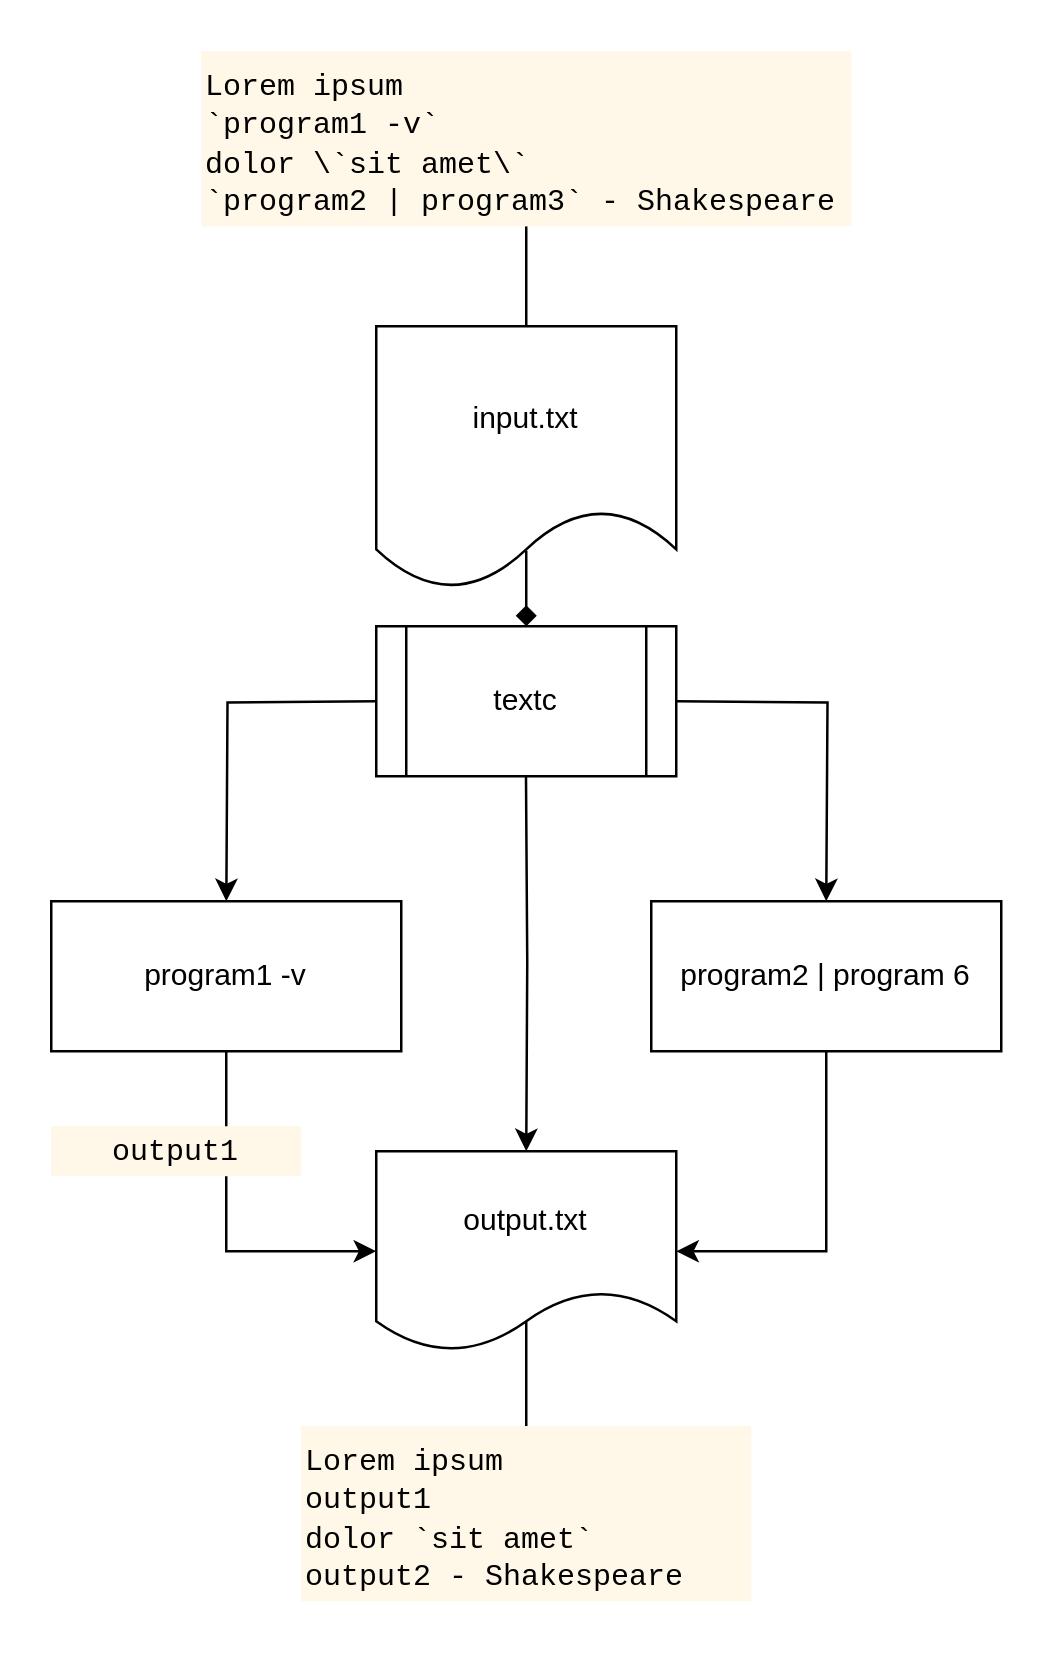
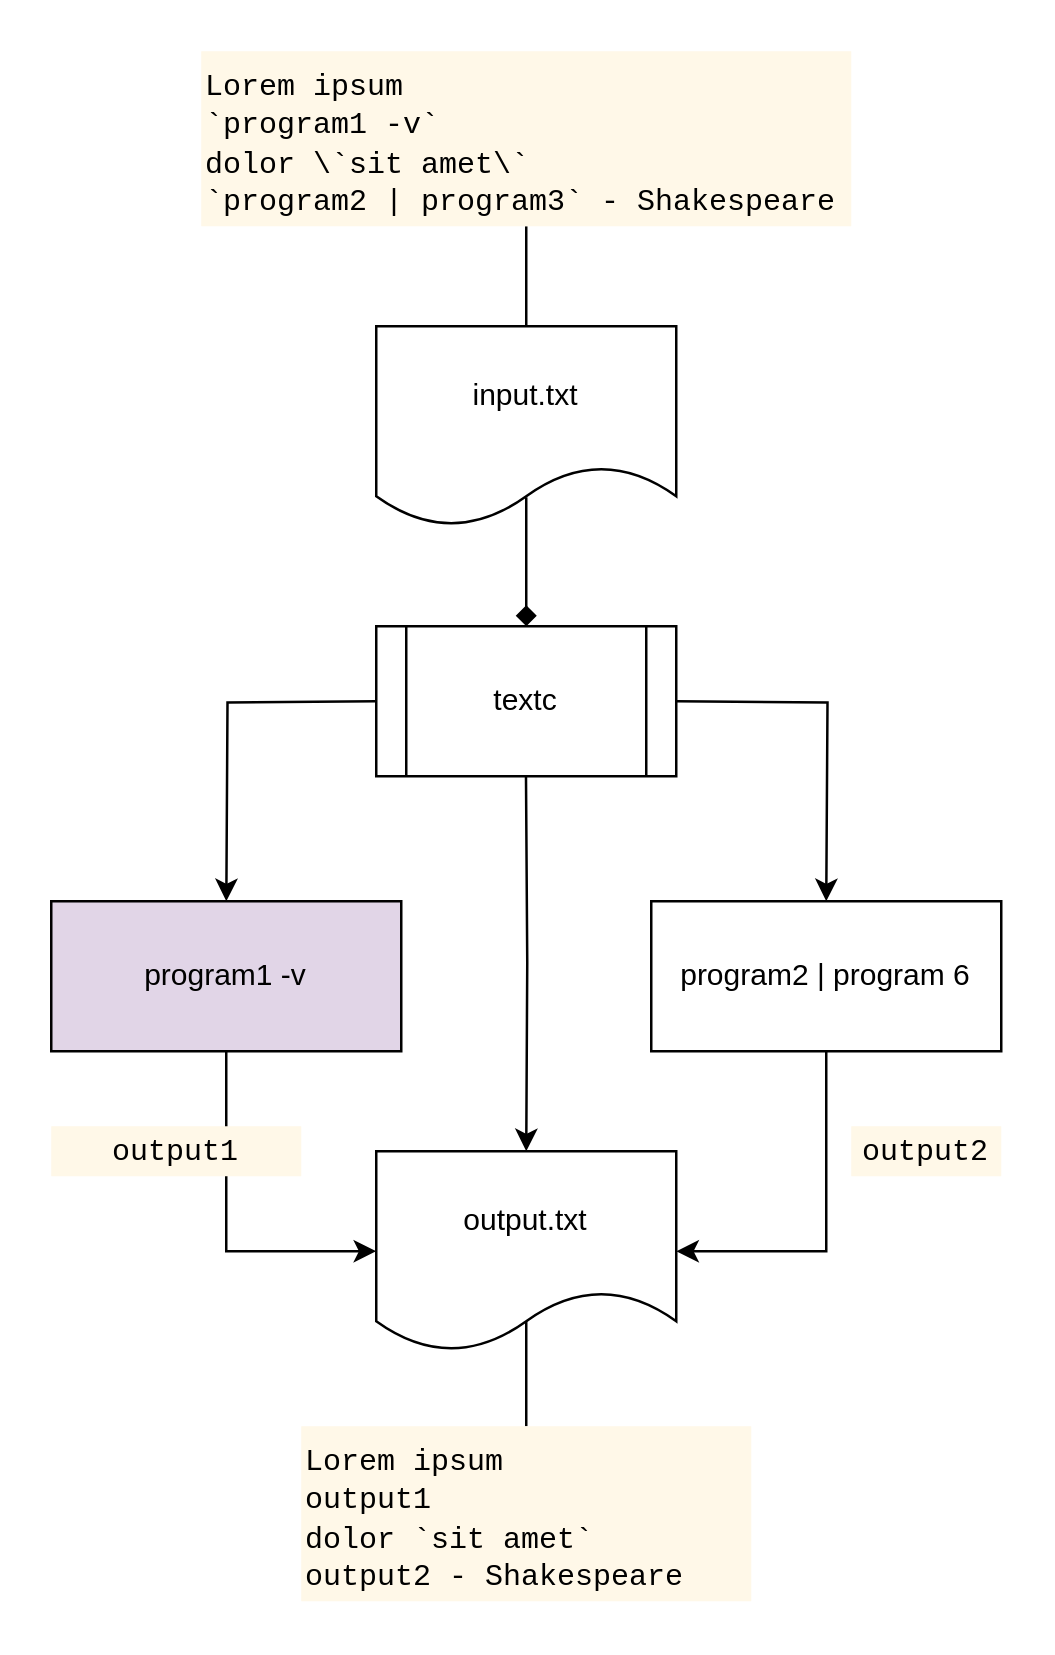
(526, 458) -> (526, 426)
(226, 976) -> (226, 976)
none -> (926, 1151)
